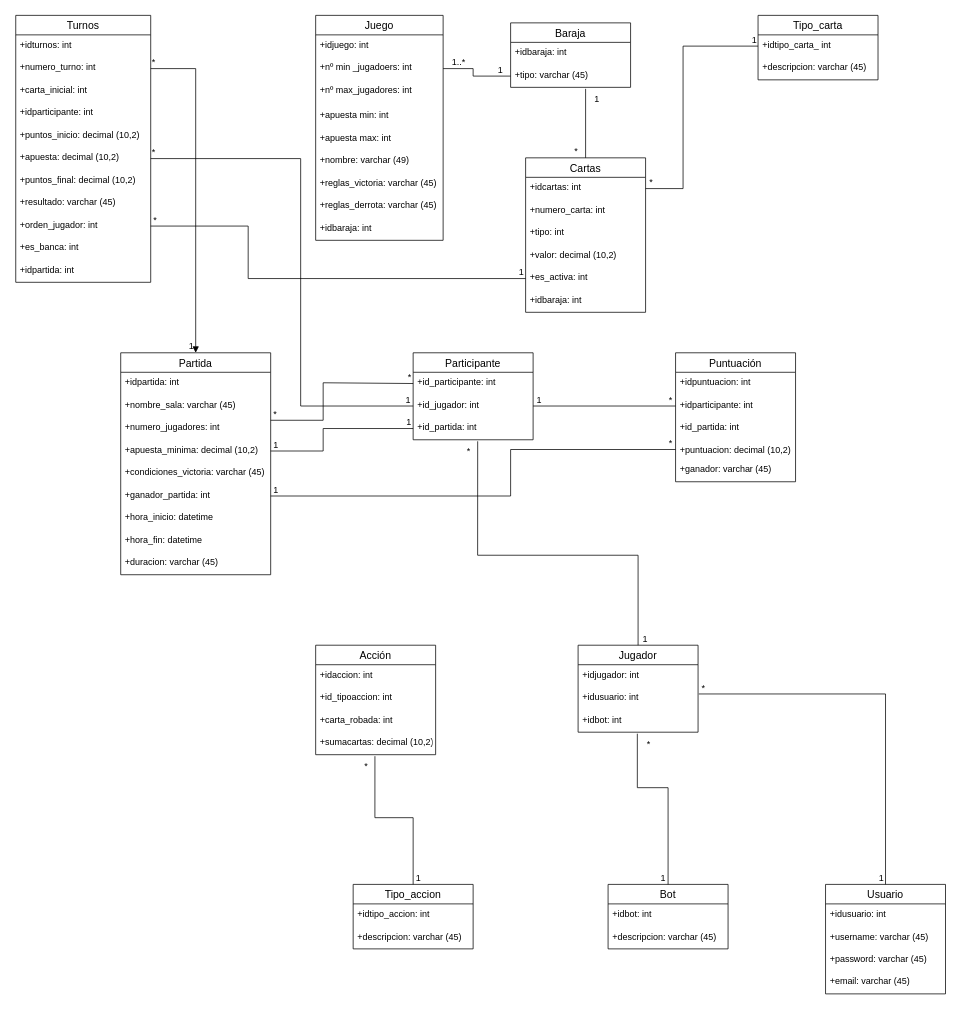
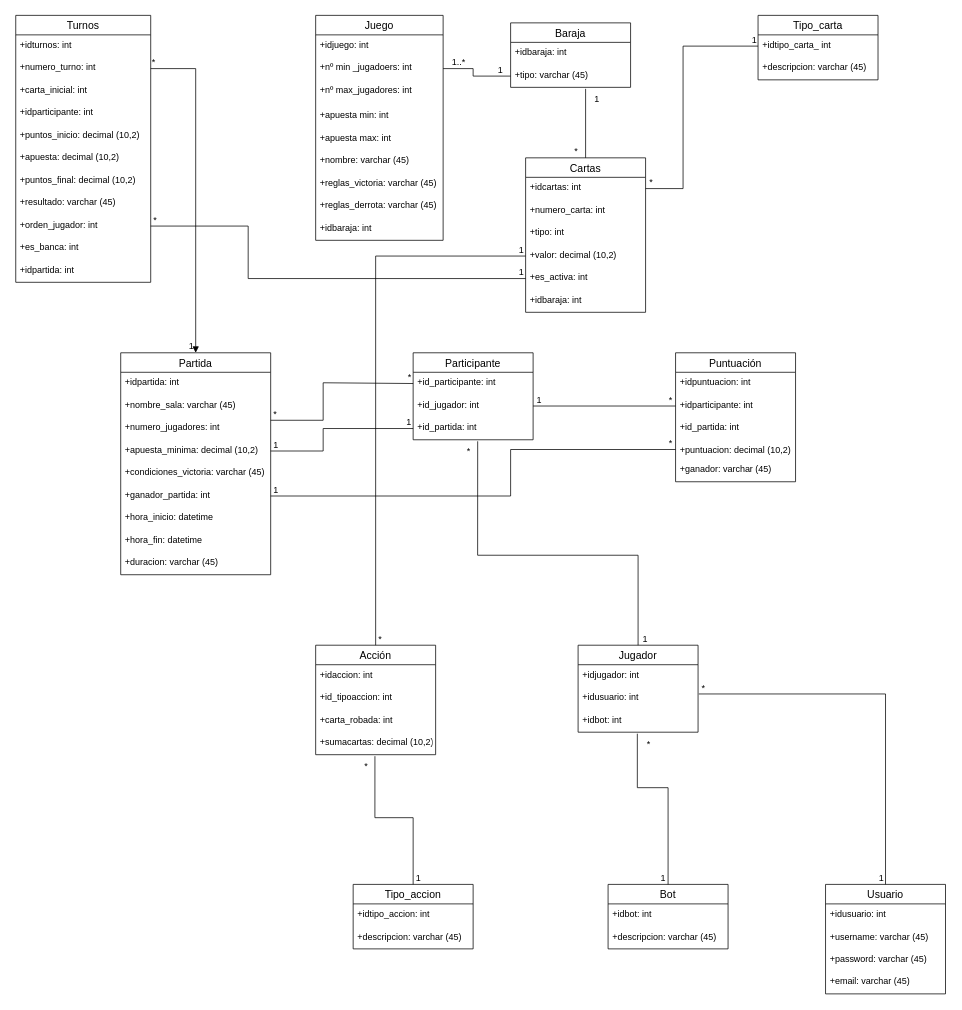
(369, 161) -> (369, 161)
(300, 263) -> none
none -> (375, 377)
